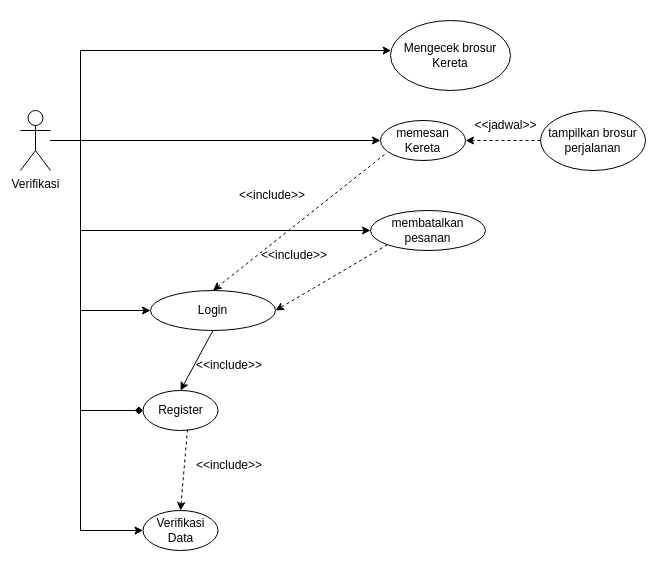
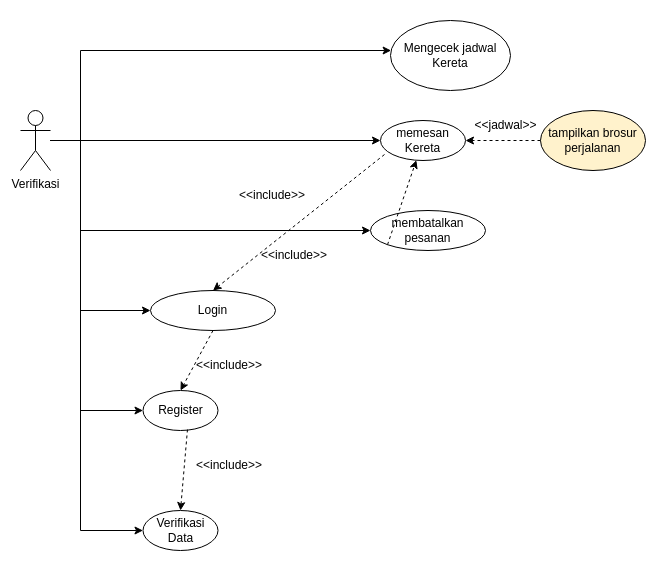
(451, 56) -> (451, 56)
(593, 141) -> (593, 141)
(335, 276) -> (401, 205)
(199, 357) -> (199, 357)
(134, 411) -> (135, 411)
